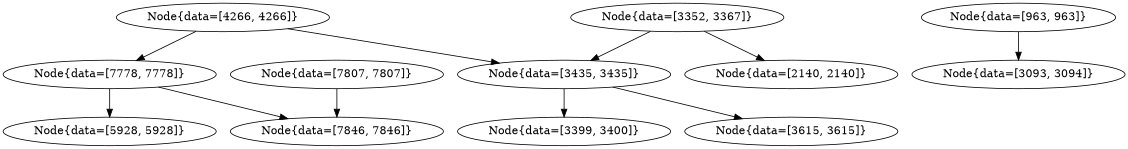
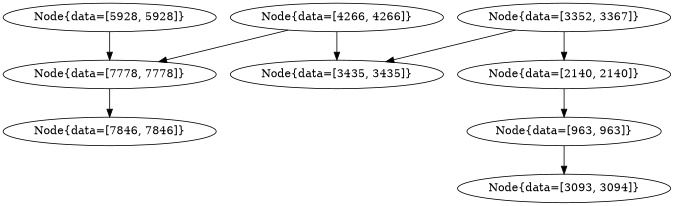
(337, 74) -> none
(110, 99) -> (110, 42)
none -> (564, 99)
(564, 131) -> none
(791, 131) -> none
